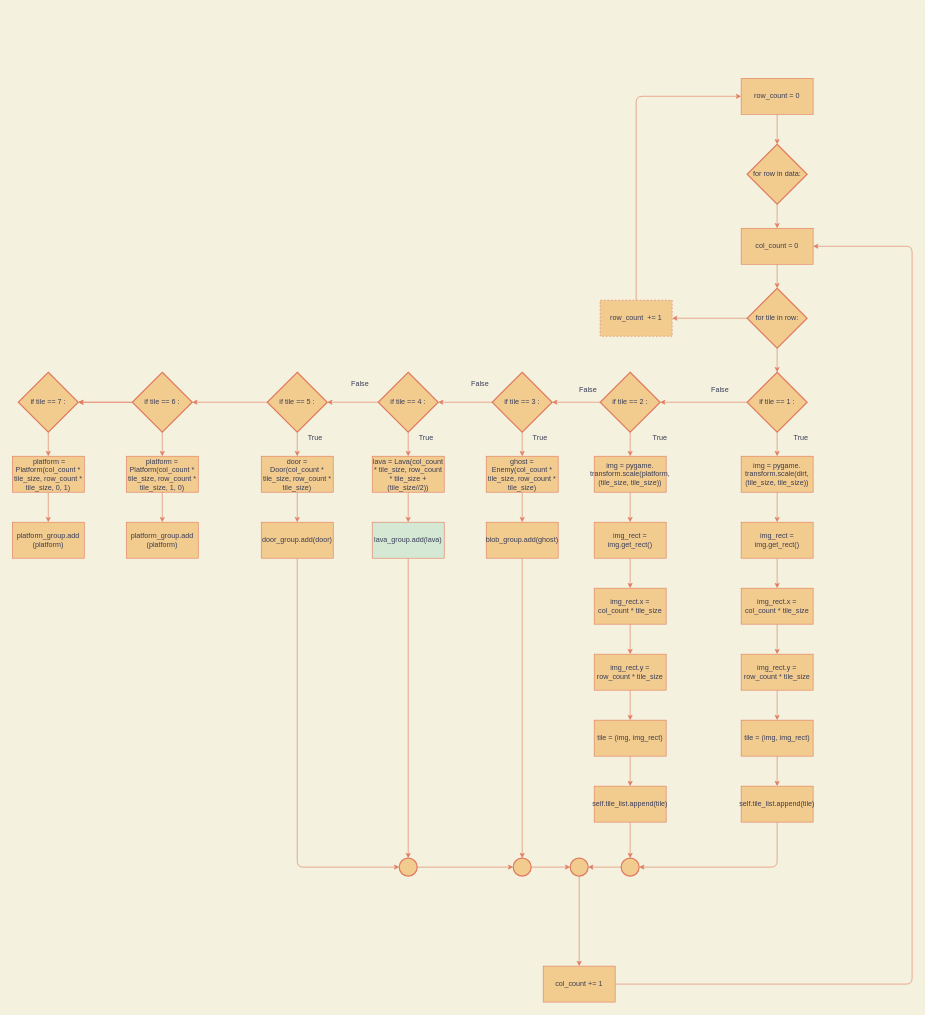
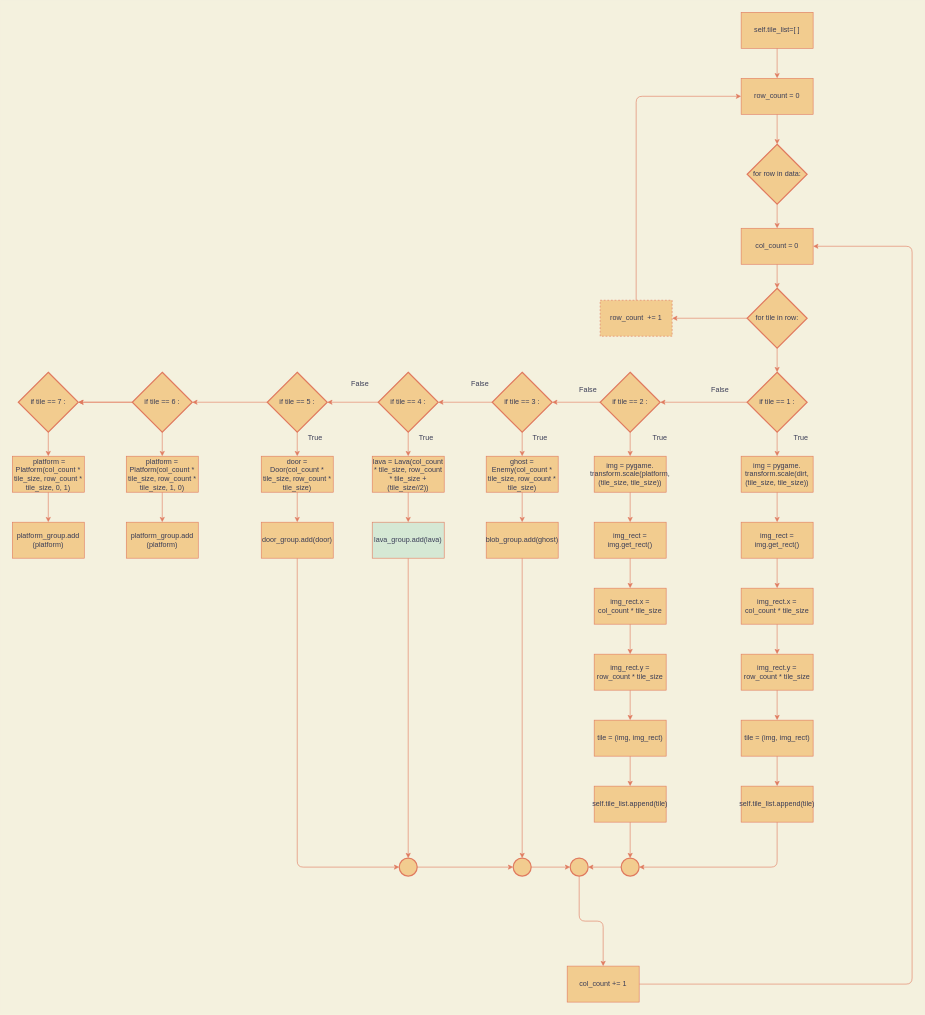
none -> (777, 30)
none -> (777, 72)
(579, 984) -> (603, 984)
